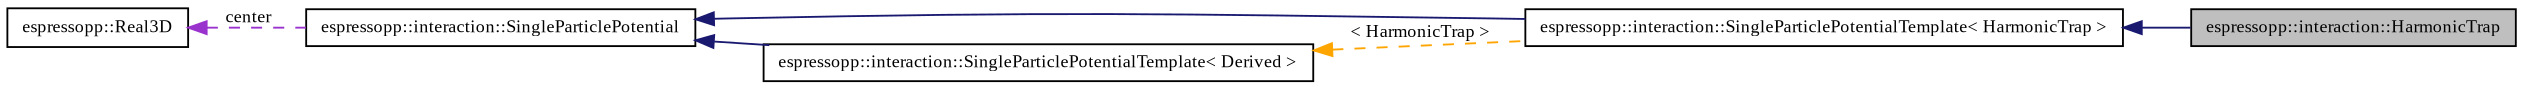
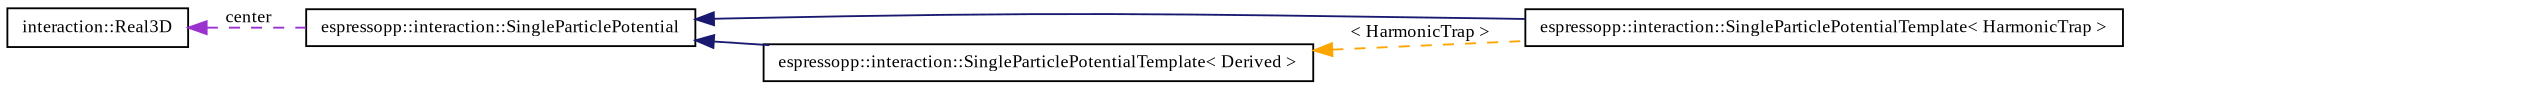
(98, 28) -> (98, 28)
(2354, 28) -> none
